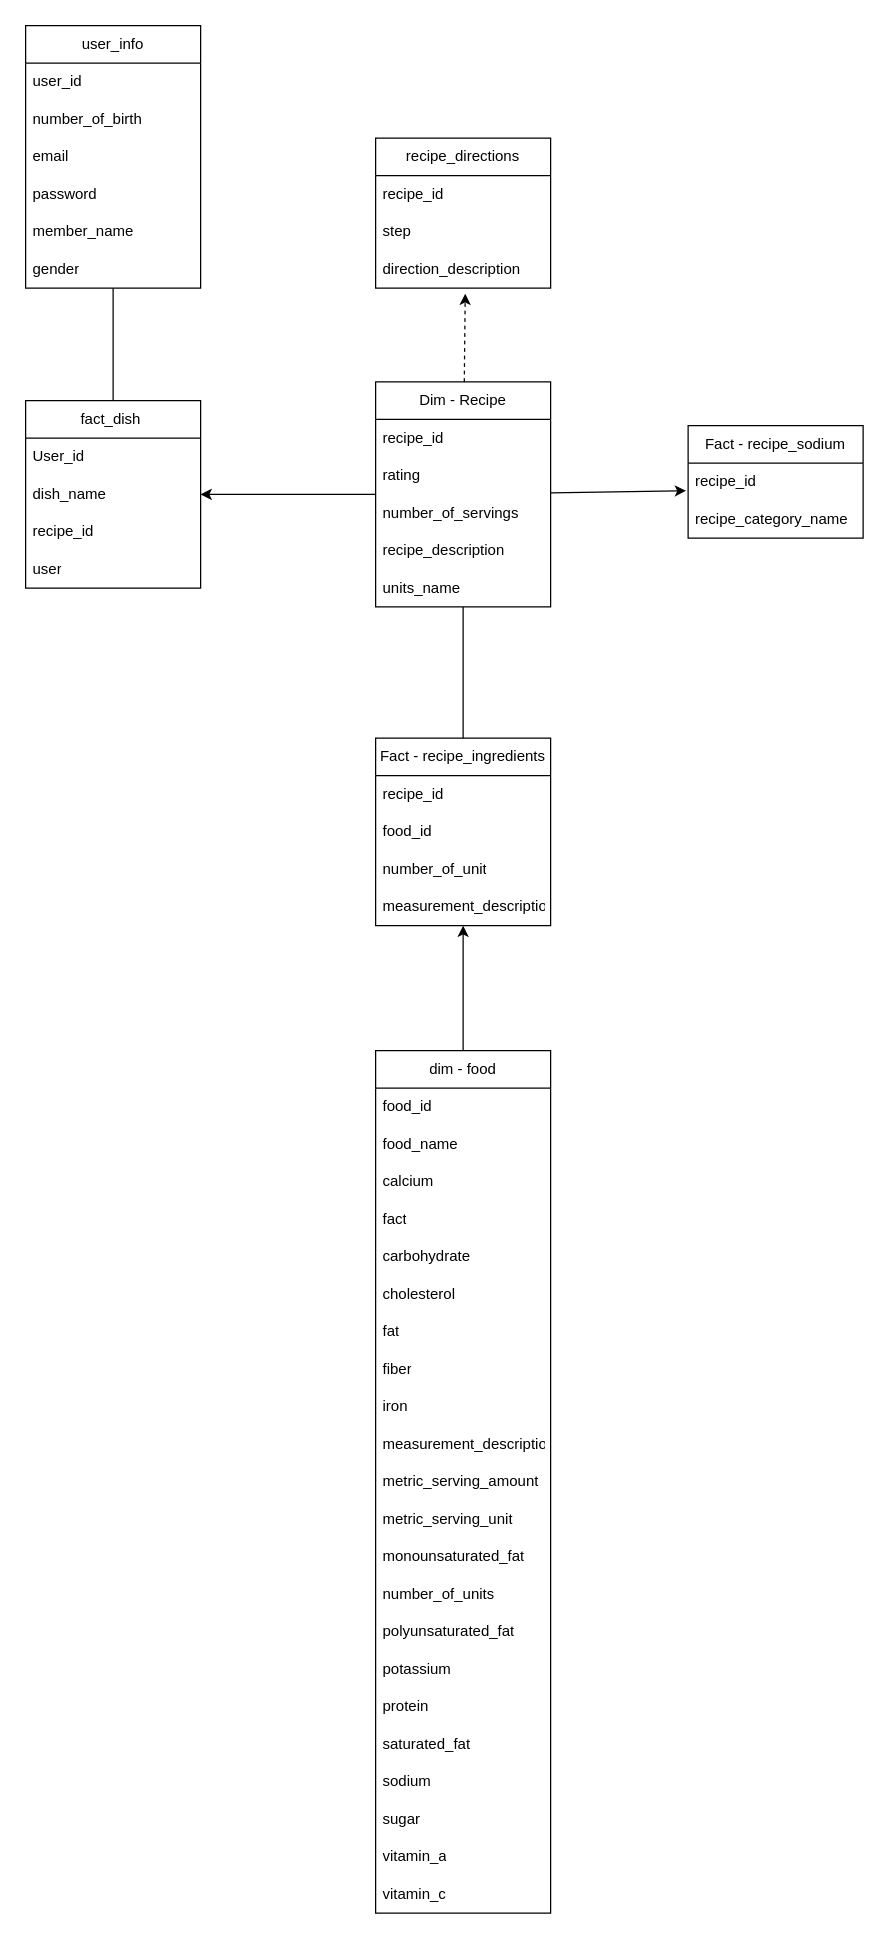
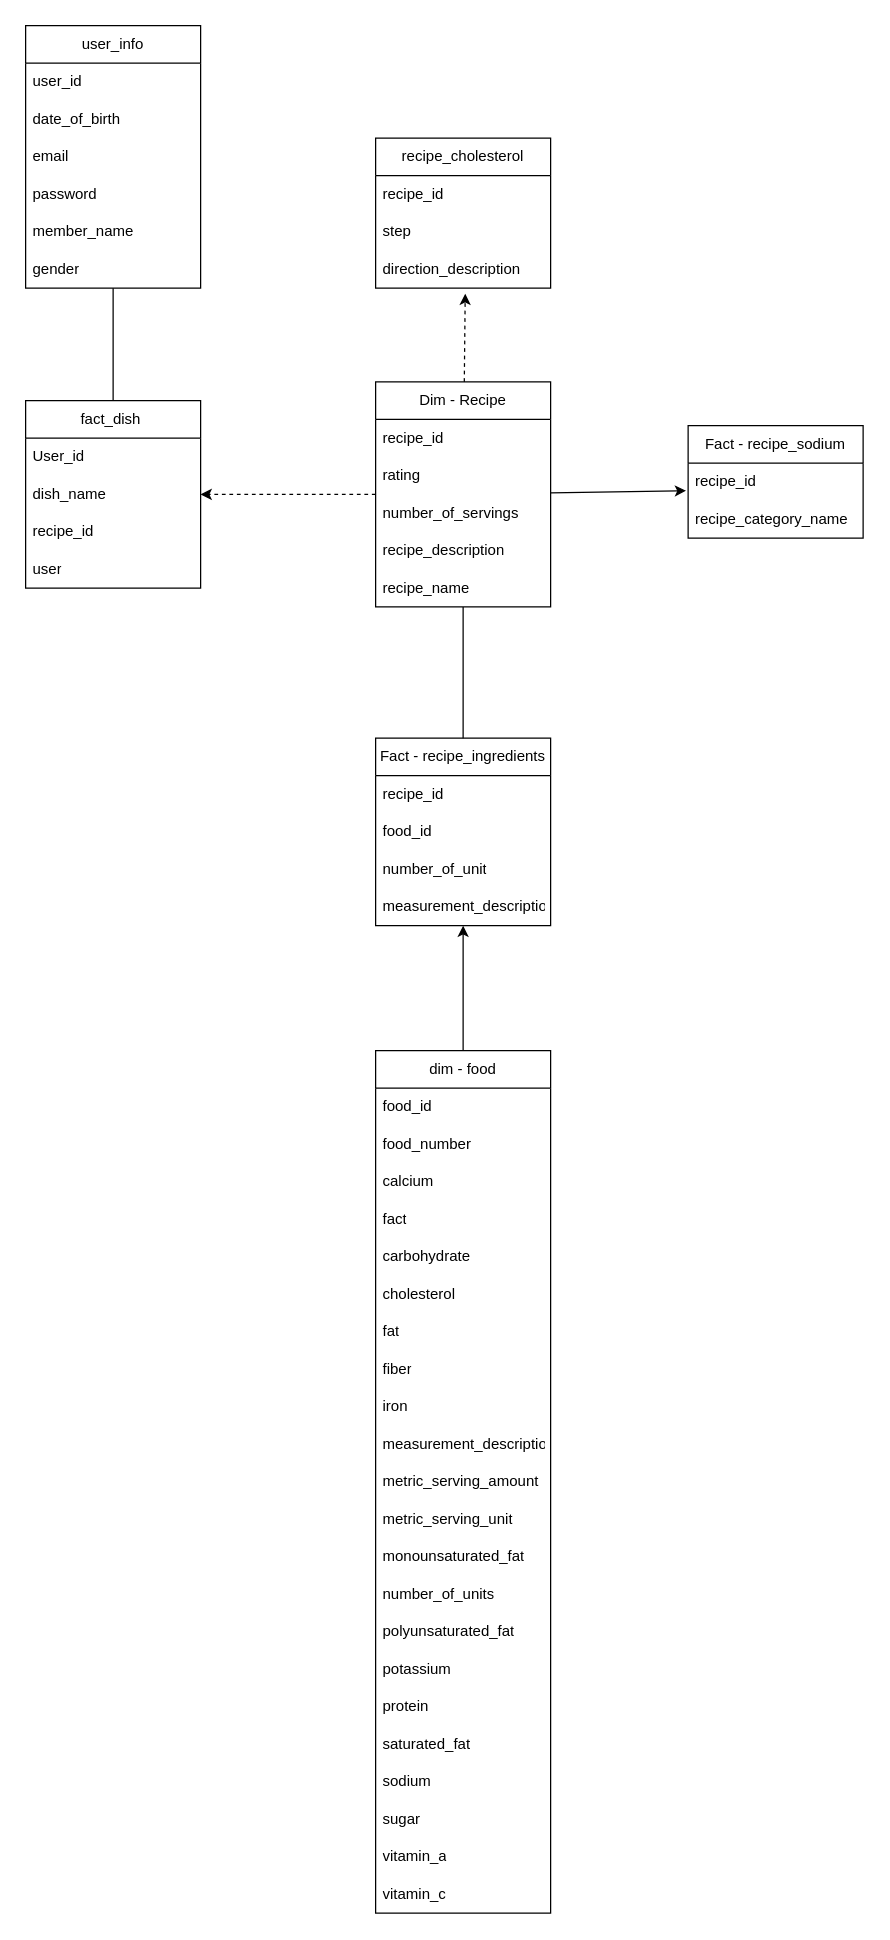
(94, 119) -> (86, 119)
(463, 157) -> (463, 157)
(291, 494) -> (291, 494)
(423, 588) -> (427, 588)
(421, 1144) -> (429, 1144)
